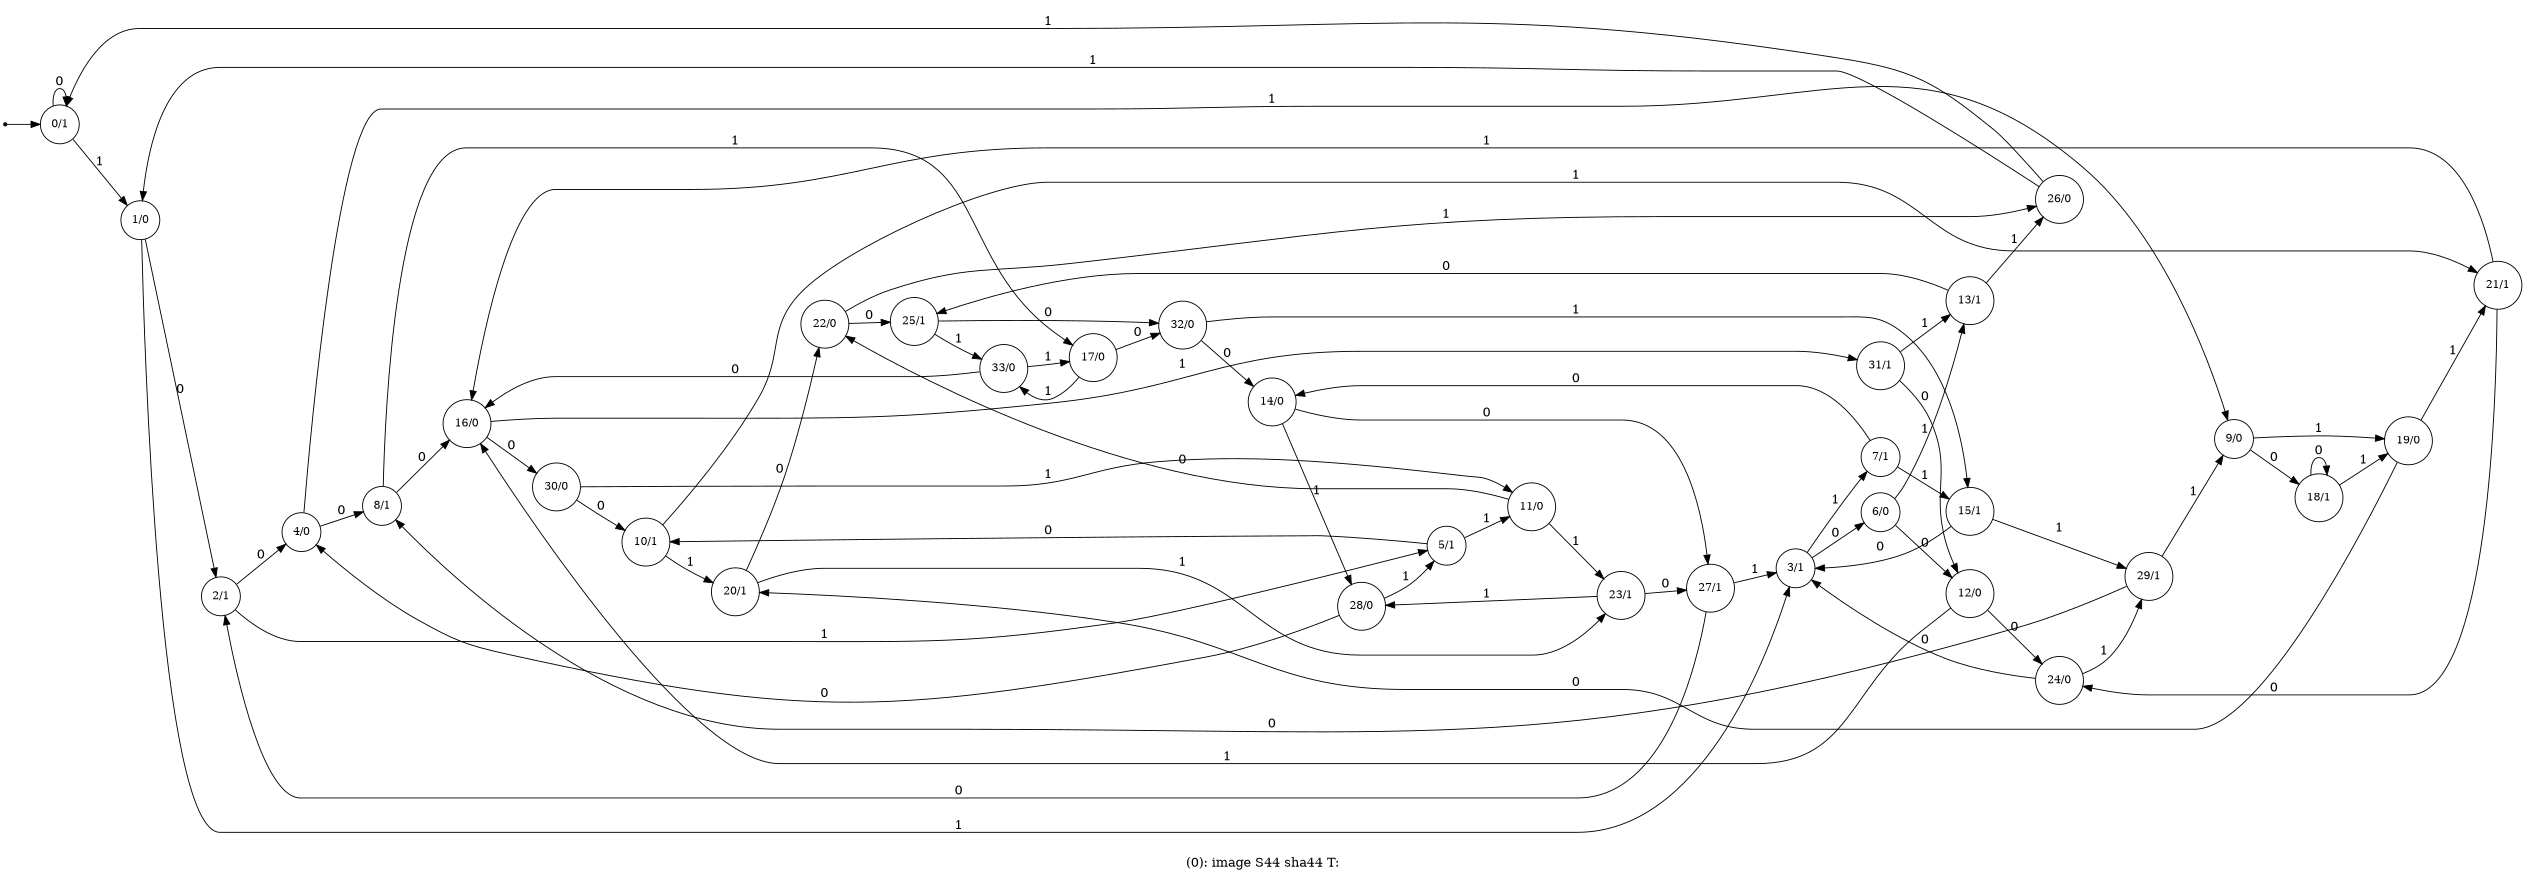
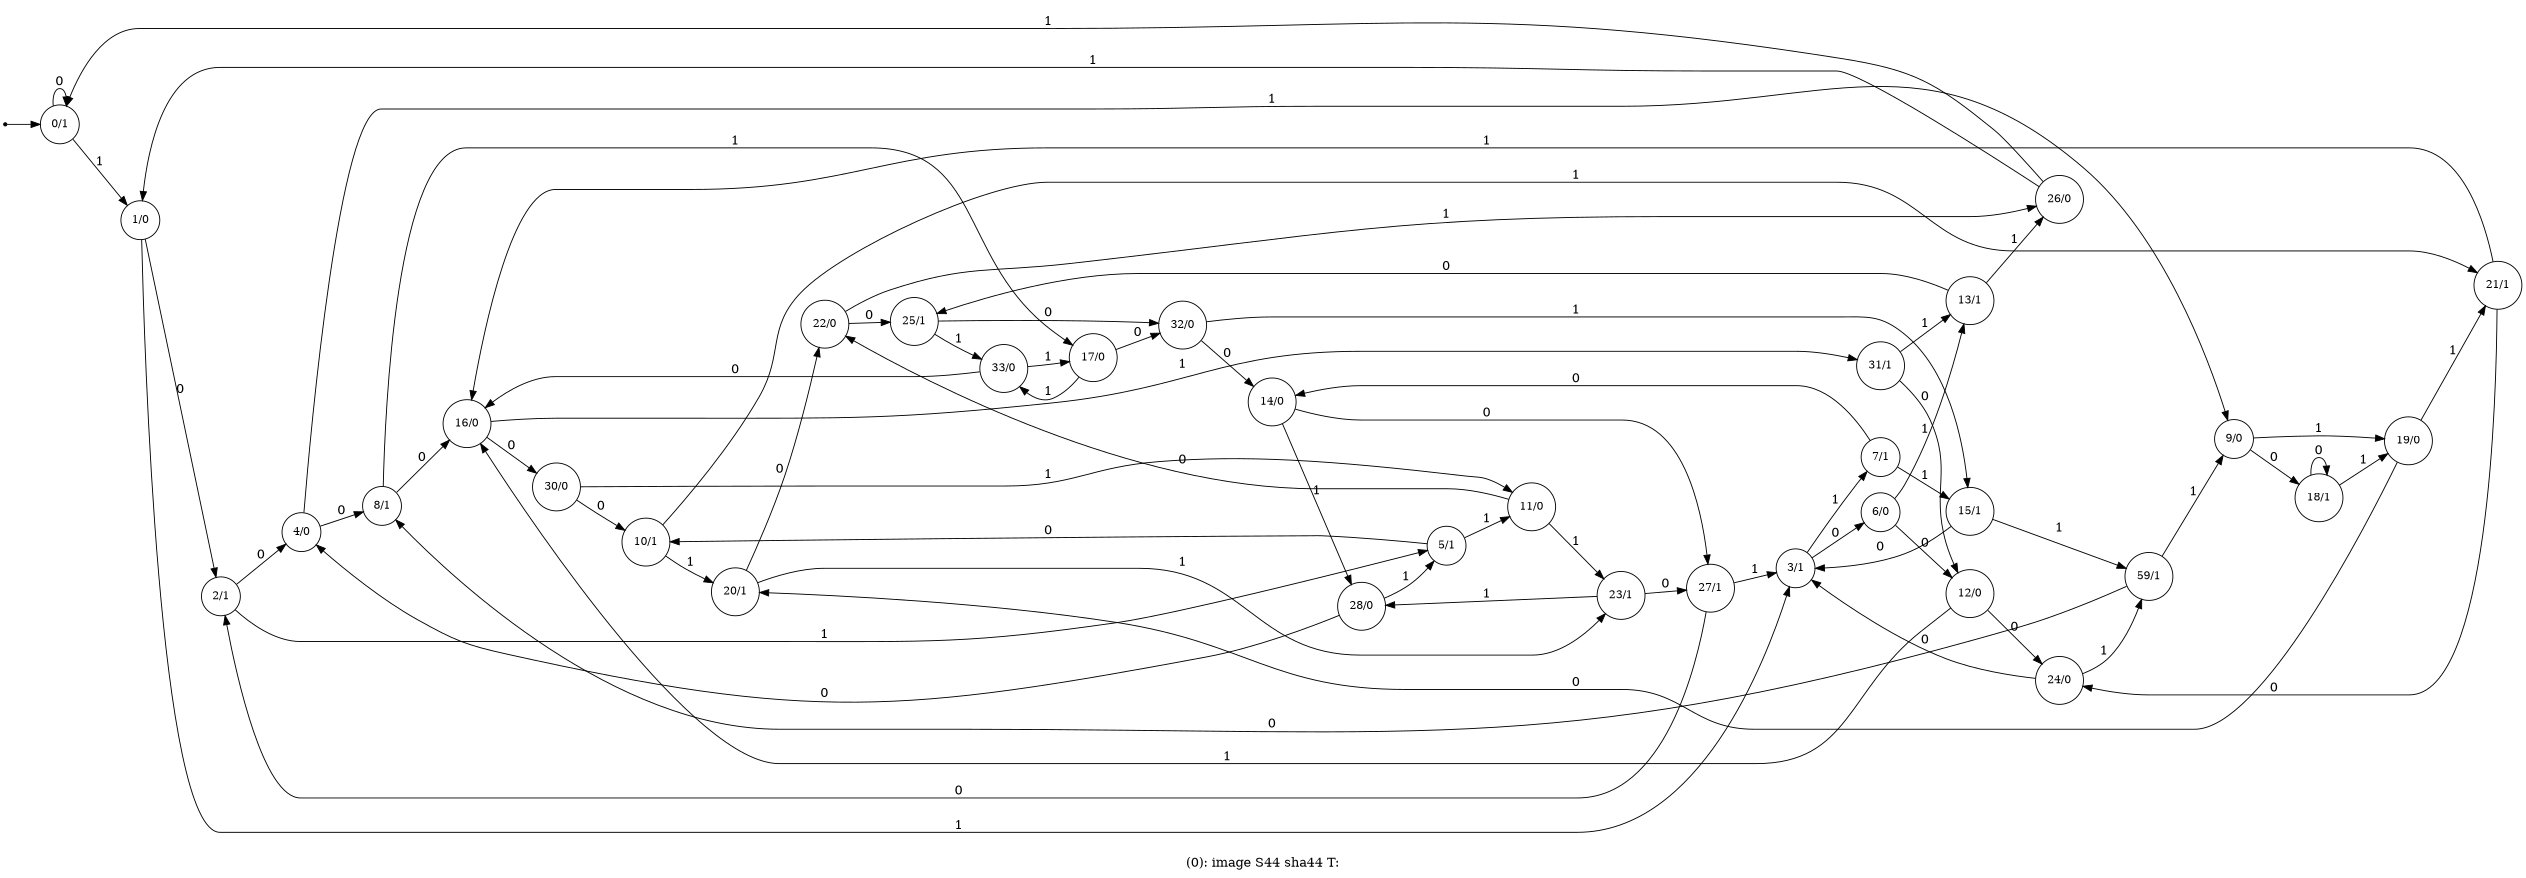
(2149, 576) -> (2149, 576)
